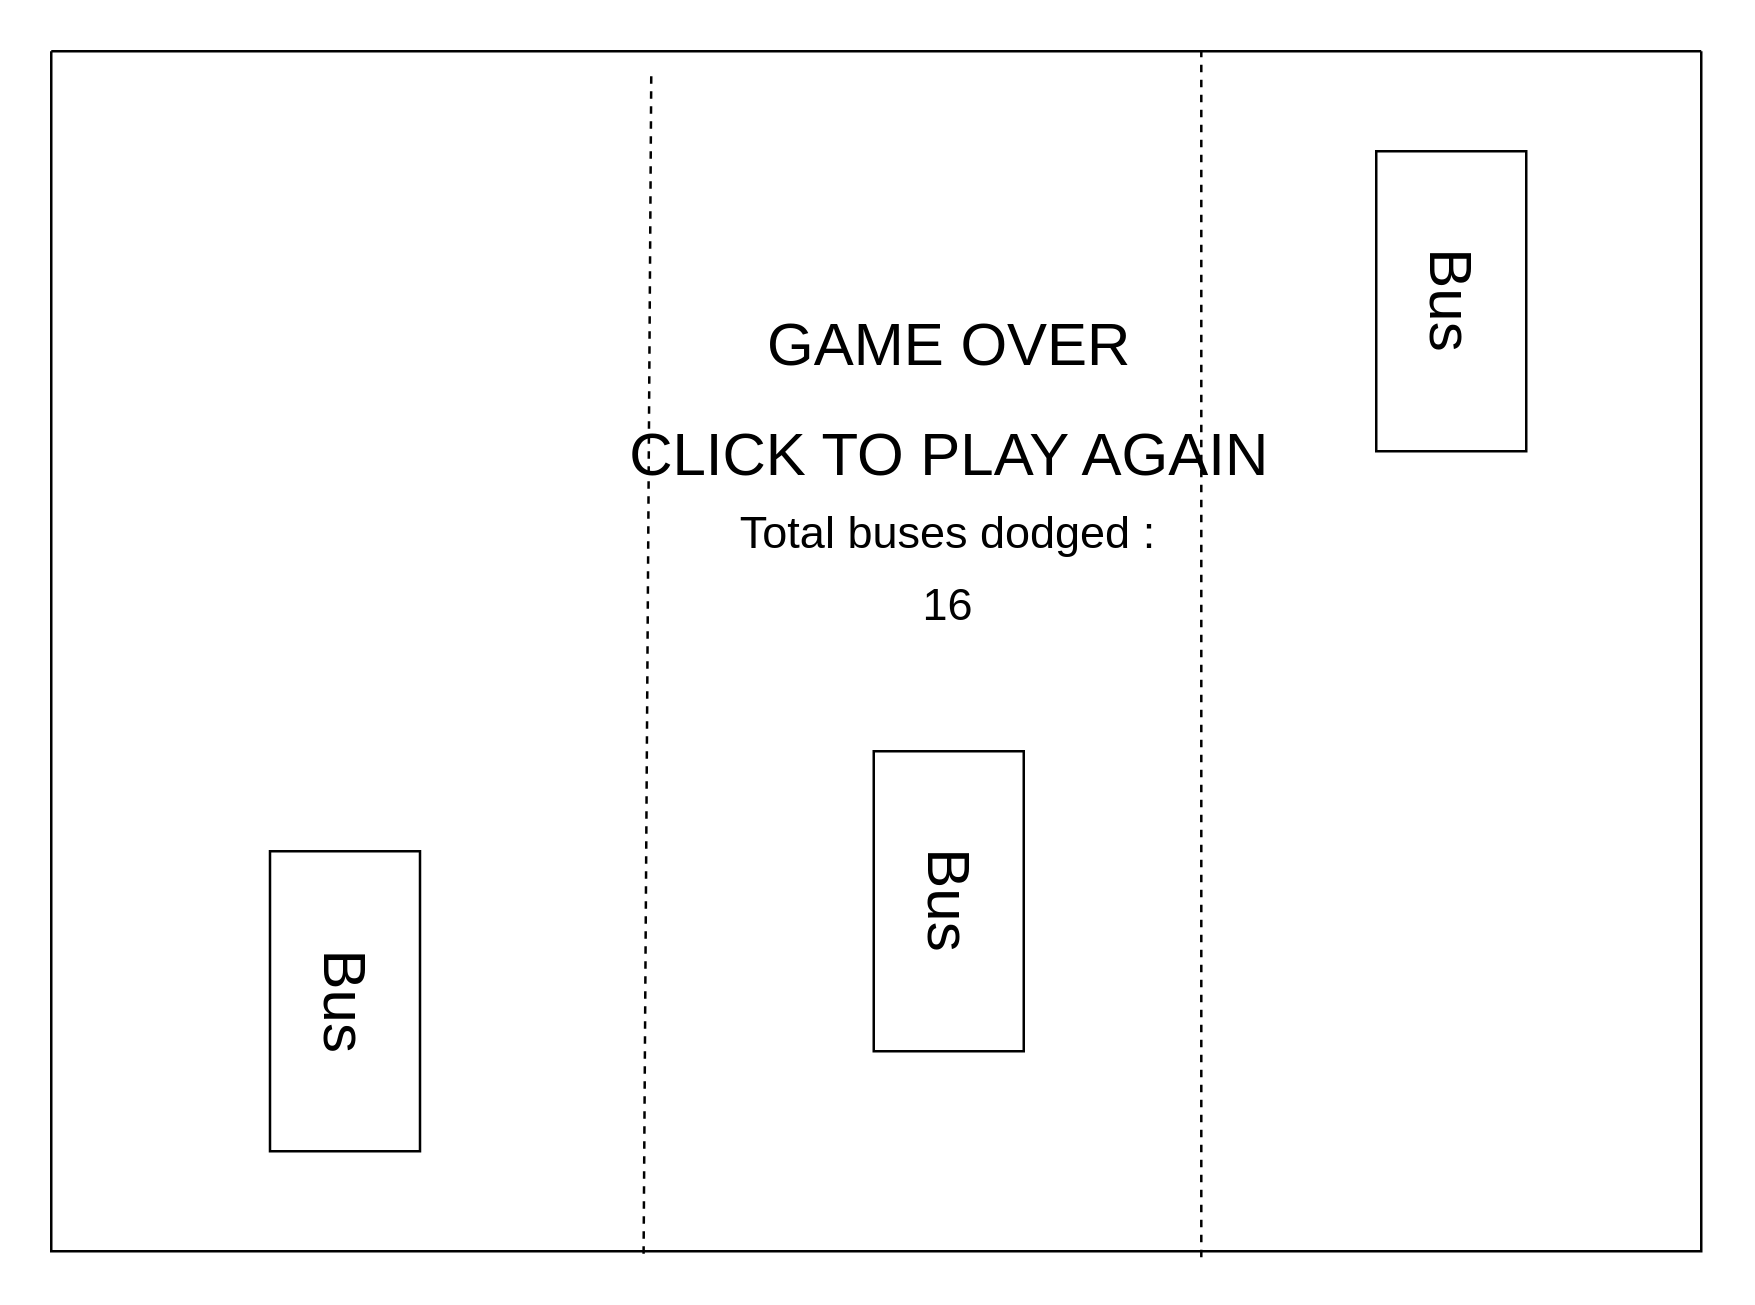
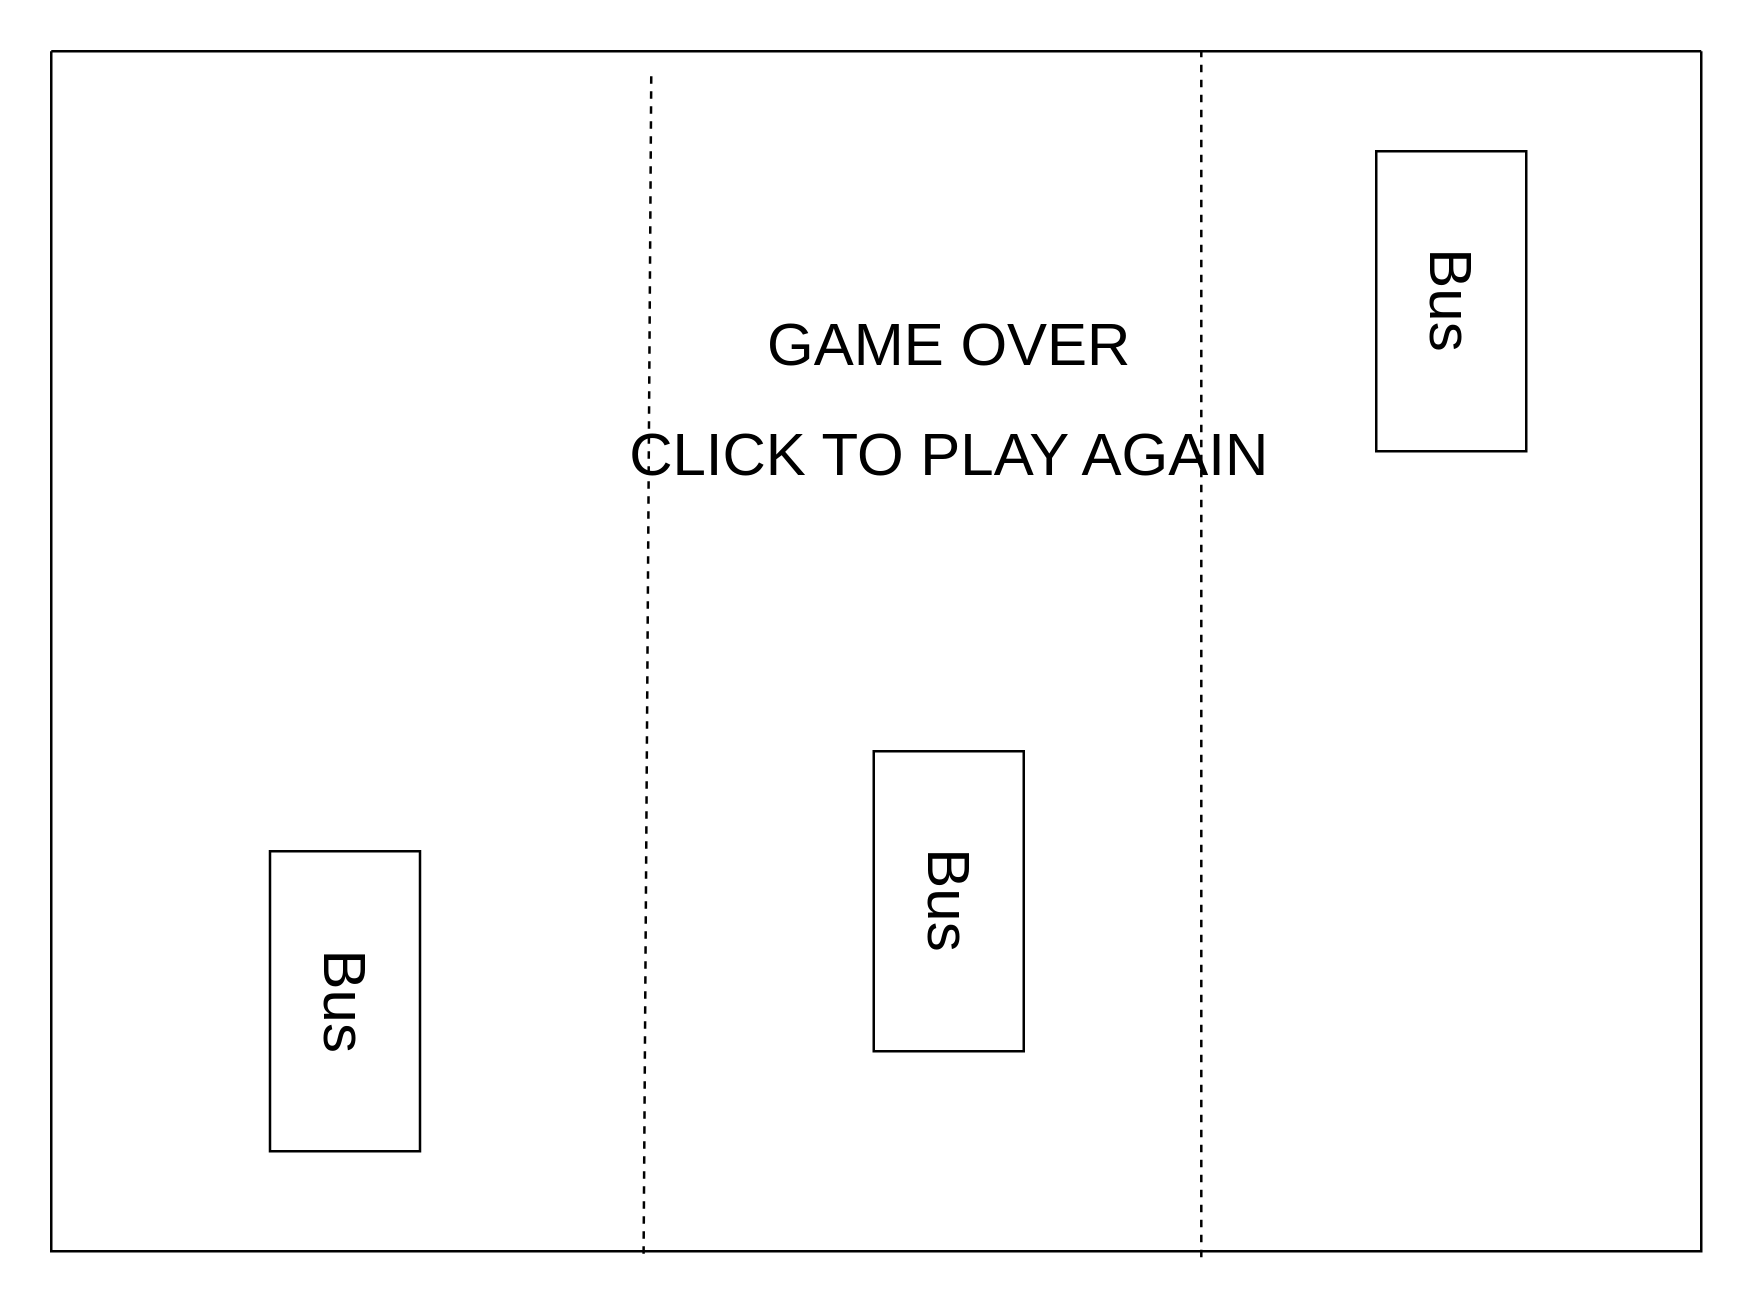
(949, 564) -> none
